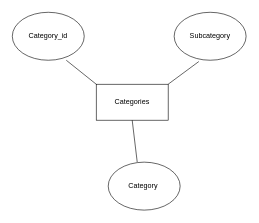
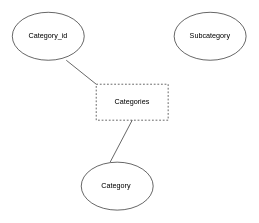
(184, 73) -> none
(132, 102) -> (132, 102)
(144, 186) -> (117, 186)
